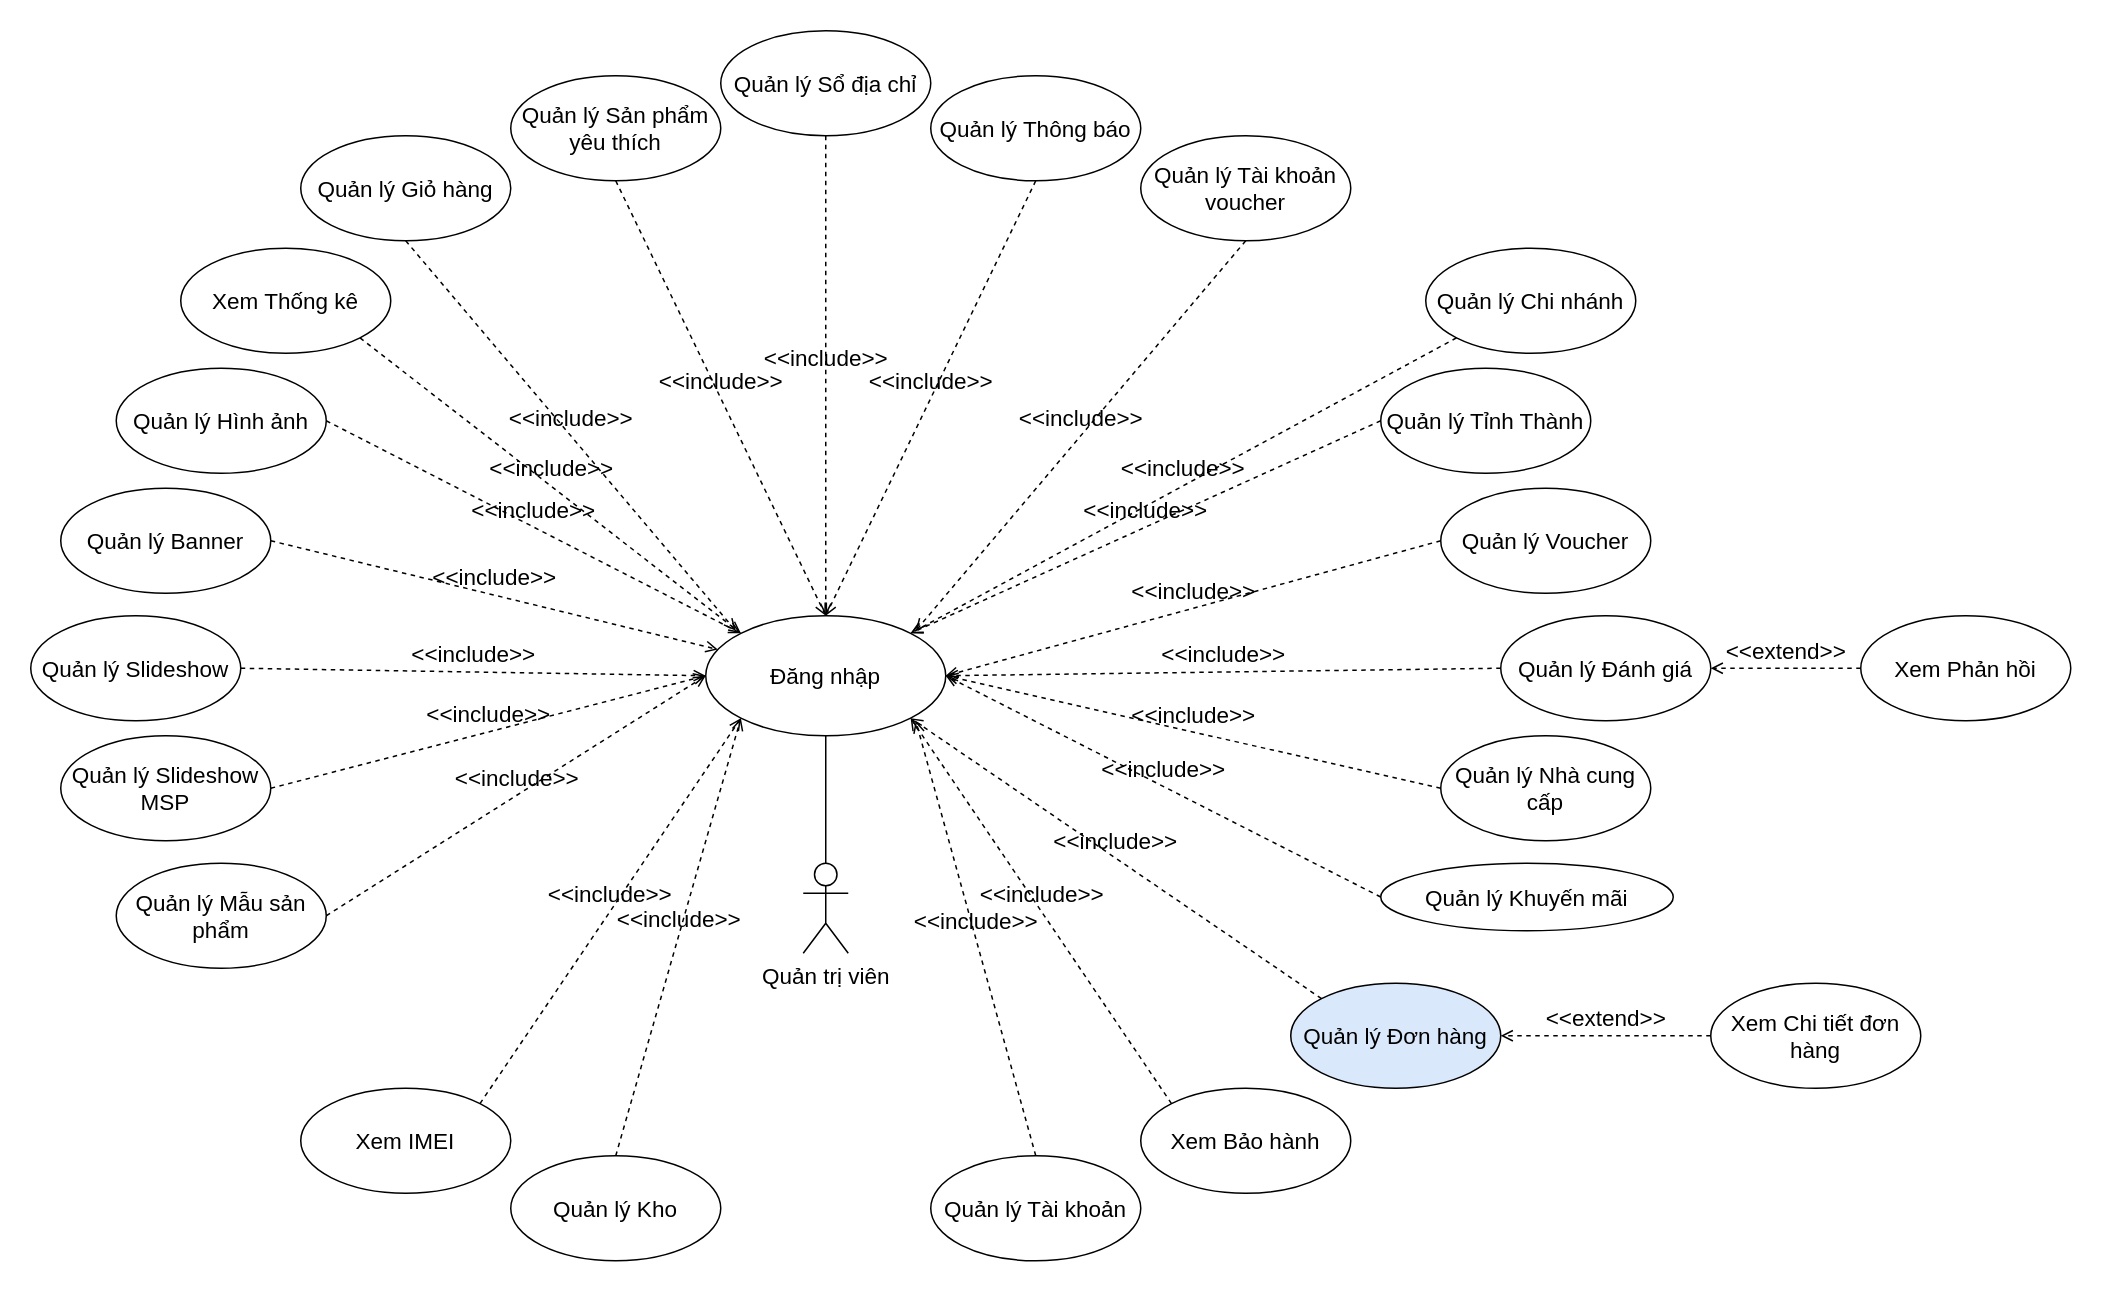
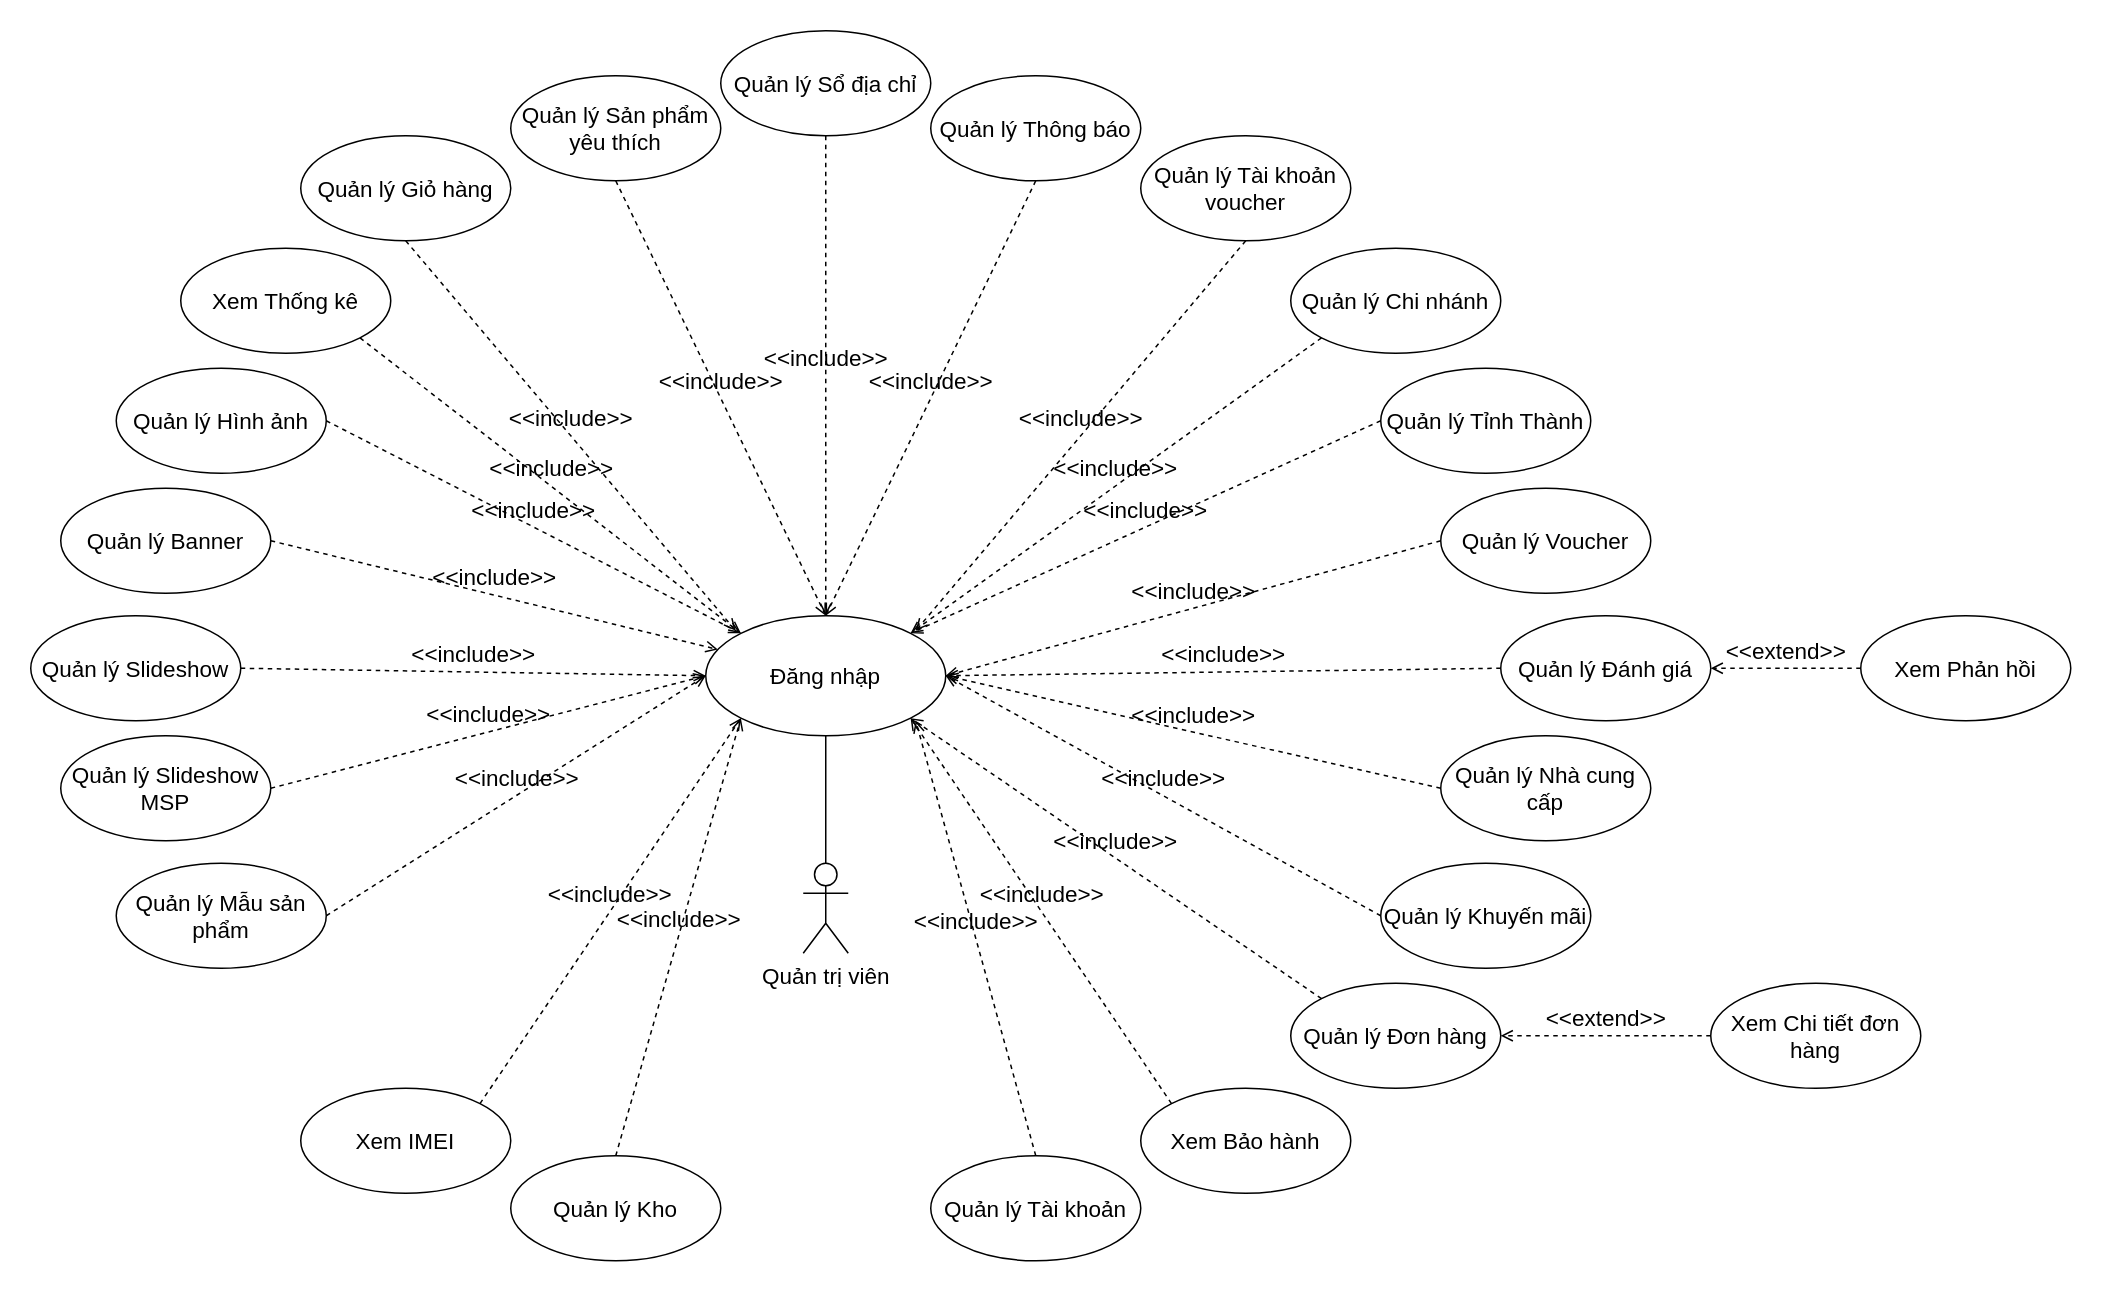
(1531, 301) -> (1396, 301)
(1527, 897) -> (1486, 916)
(1396, 1036) -> (1396, 1036)
